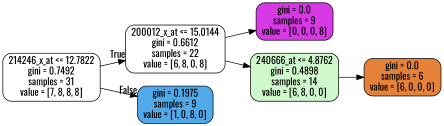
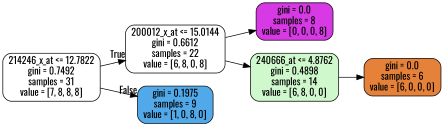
(295, 22) -> (295, 22)
